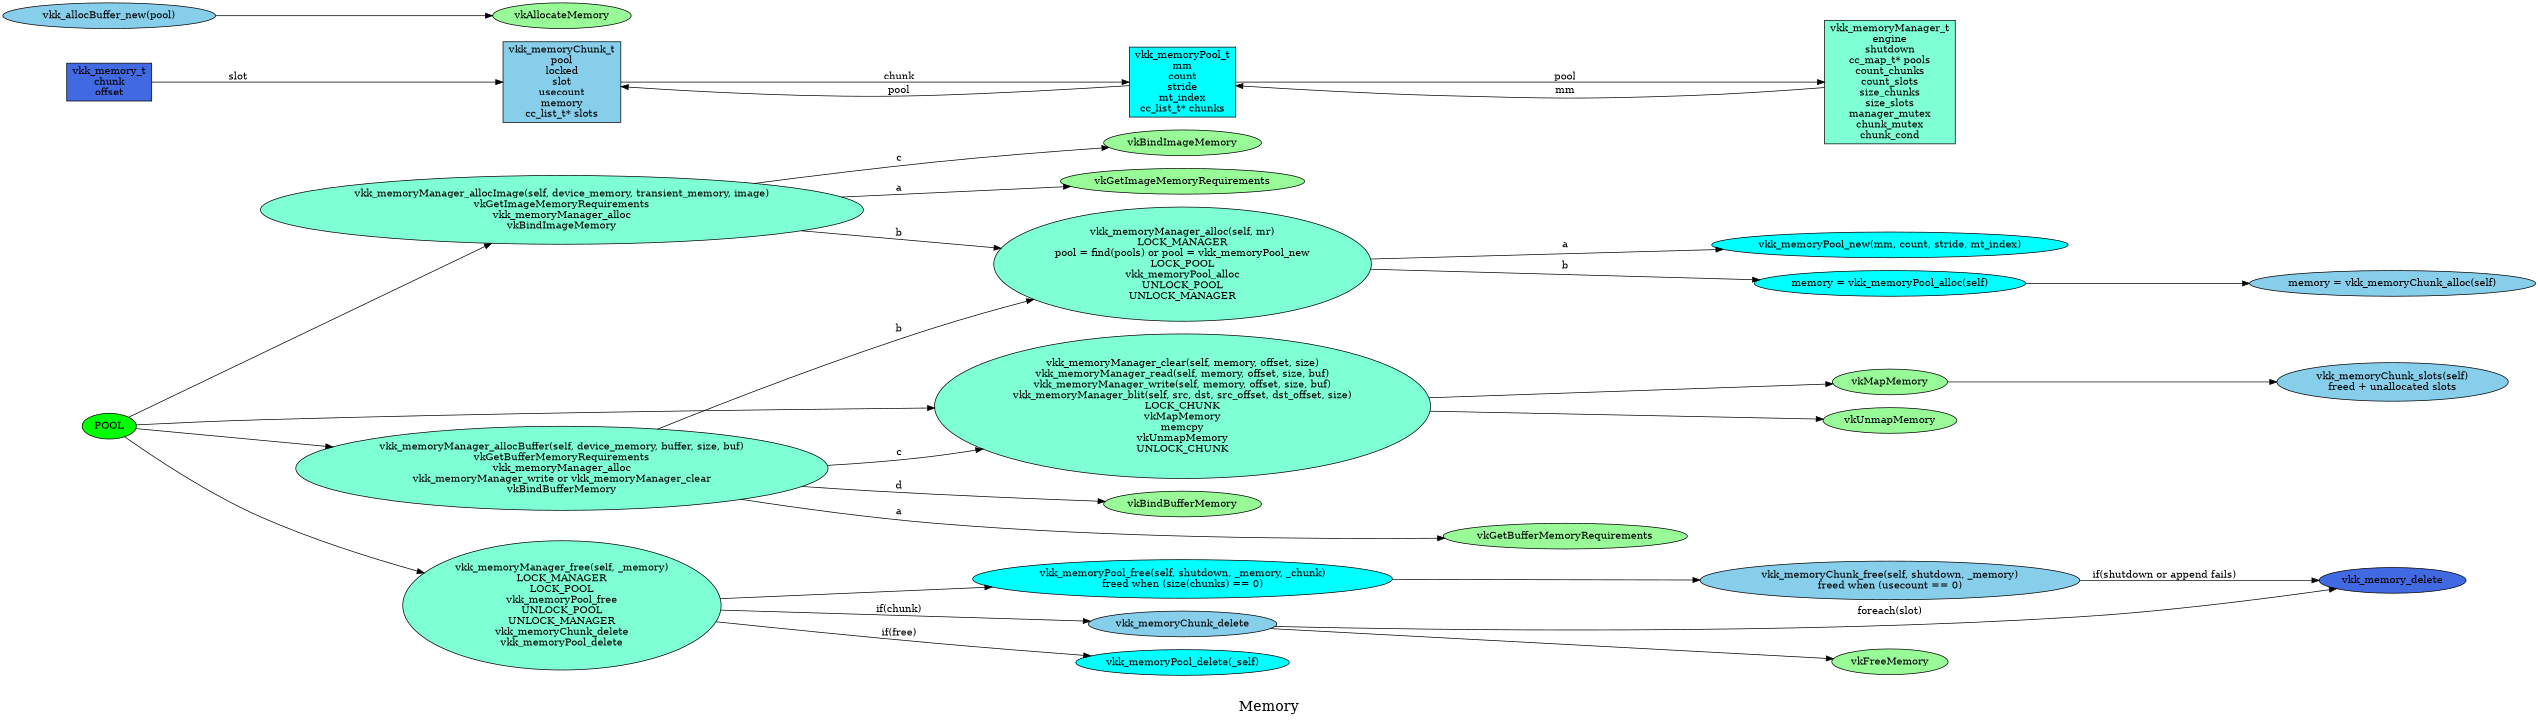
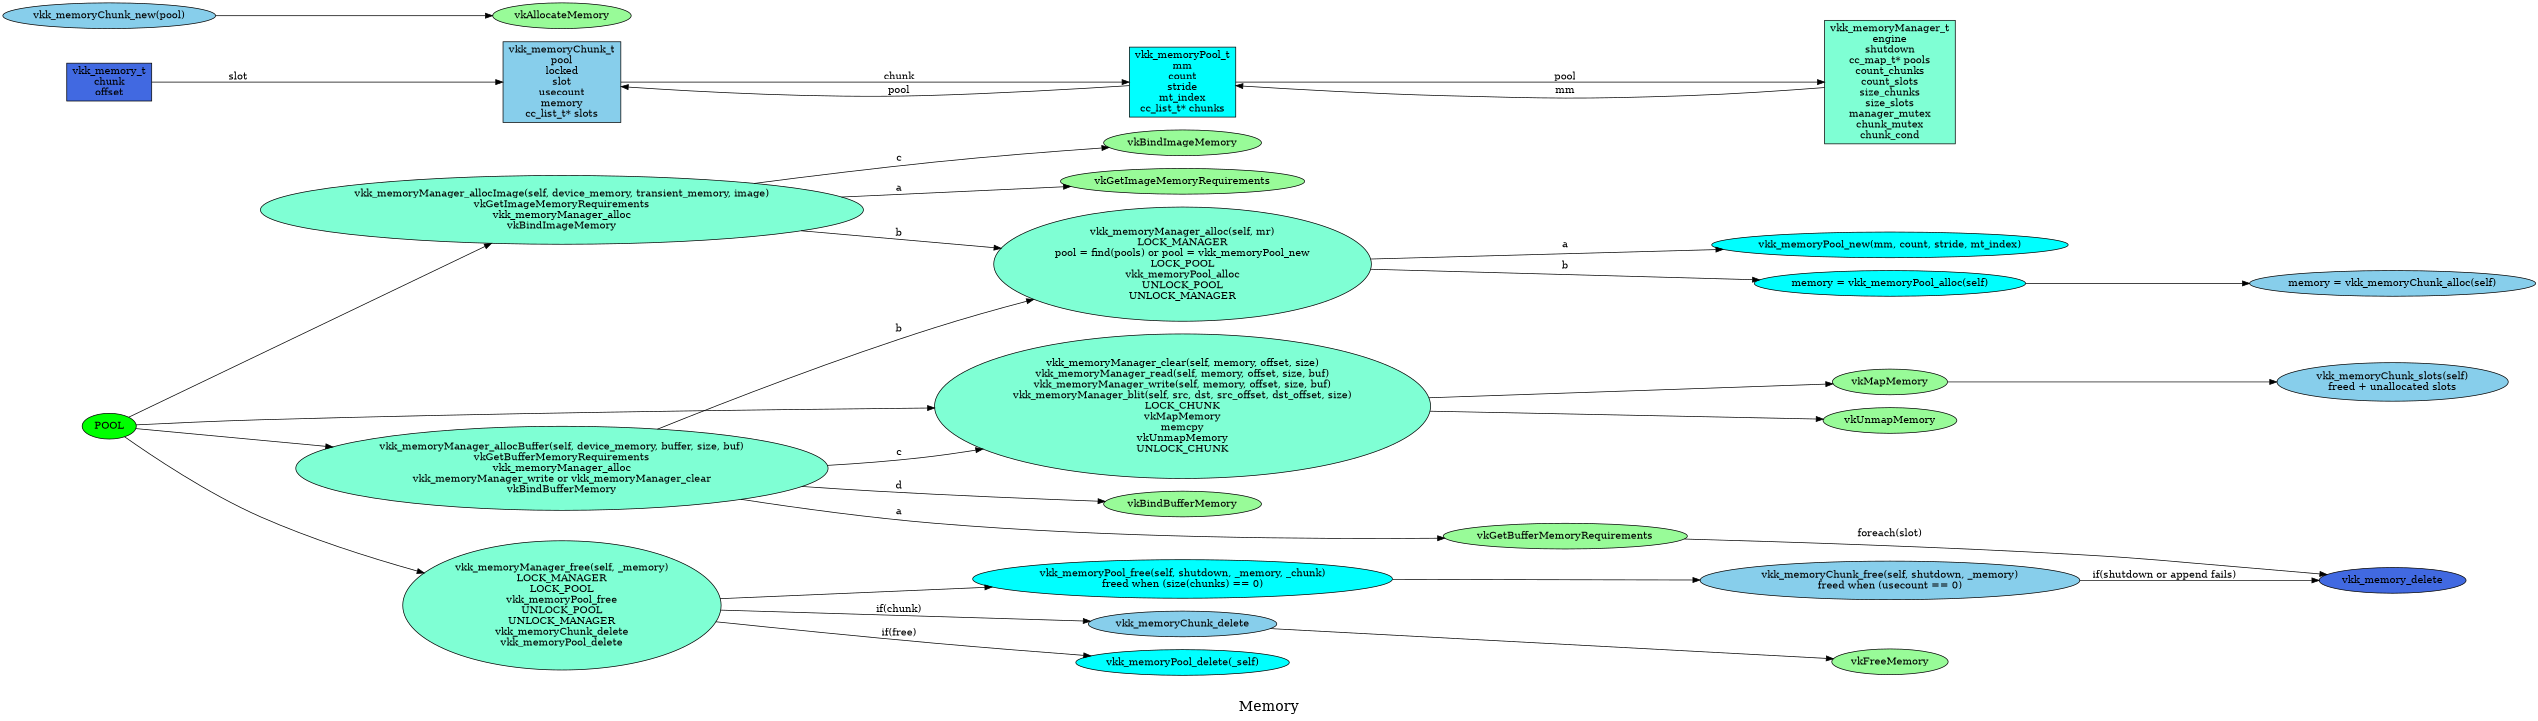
(109, 16) -> (109, 16)
(1803, 628) -> (2002, 551)
